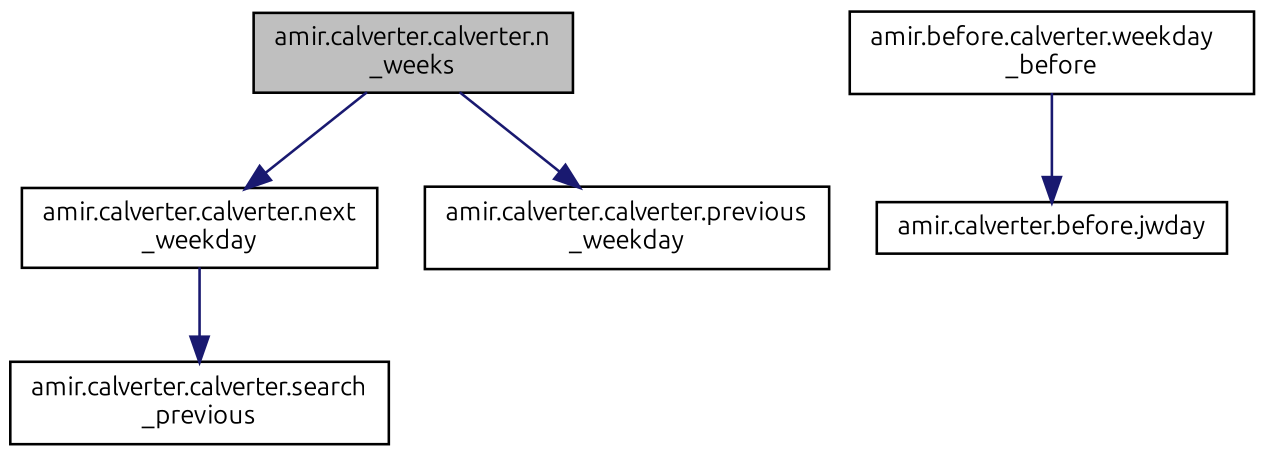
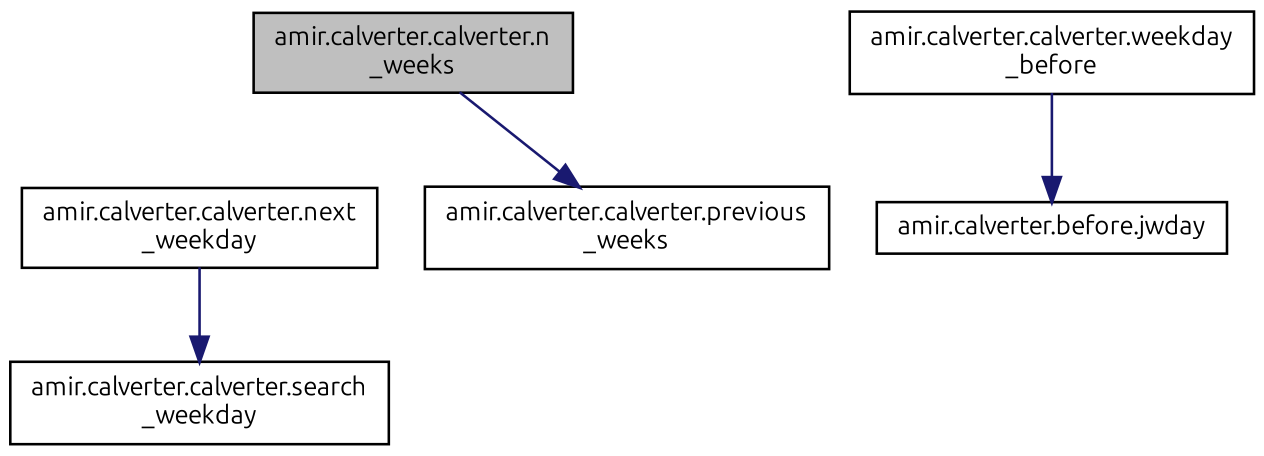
(1052, 53) -> (1052, 53)
(316, 132) -> none
(627, 228) -> (627, 228)
(200, 403) -> (200, 403)
